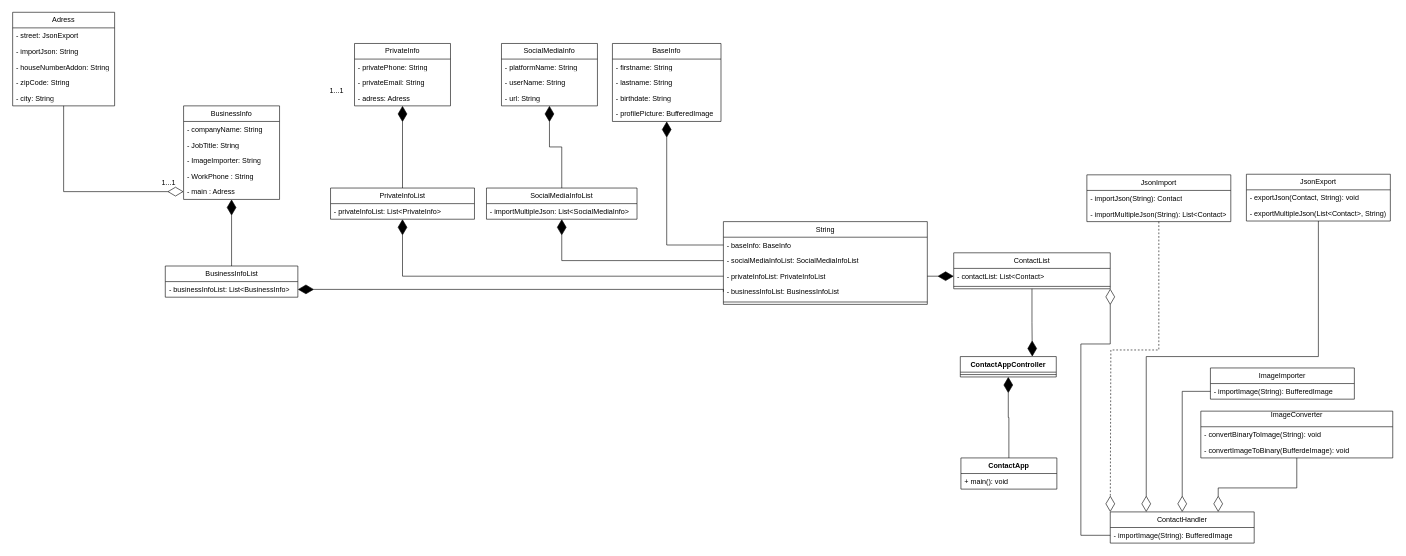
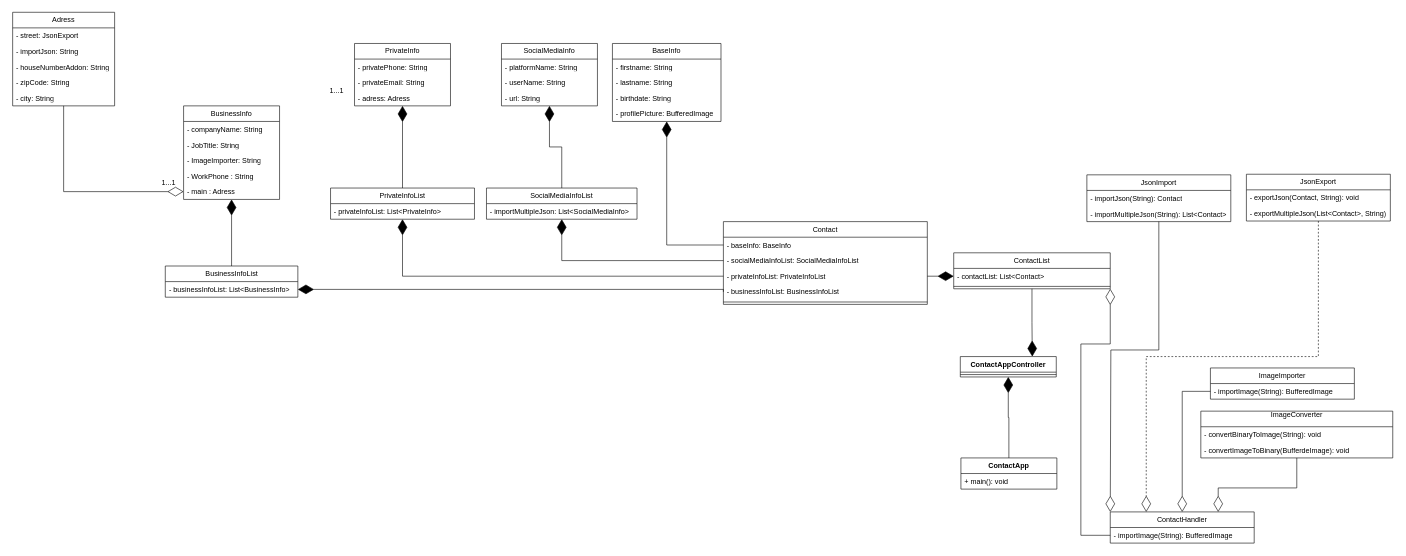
(825, 230) -> (825, 230)
(1127, 350) -> (1127, 350)
(1231, 357) -> (1231, 357)
